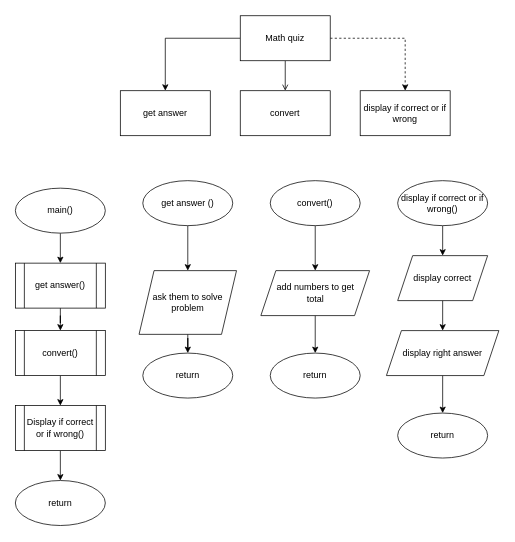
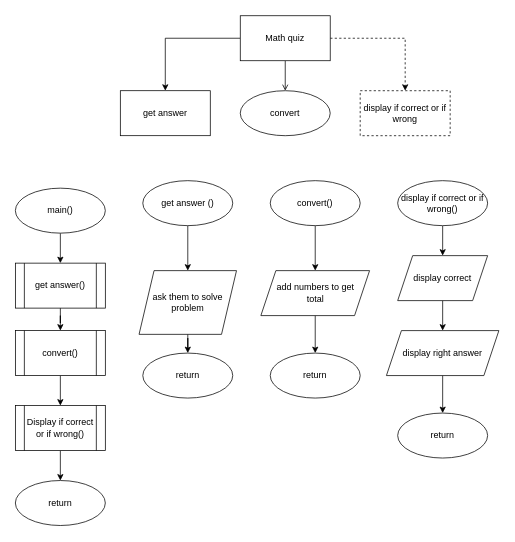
(285, 113) -> (285, 113)
(405, 113) -> (405, 113)
